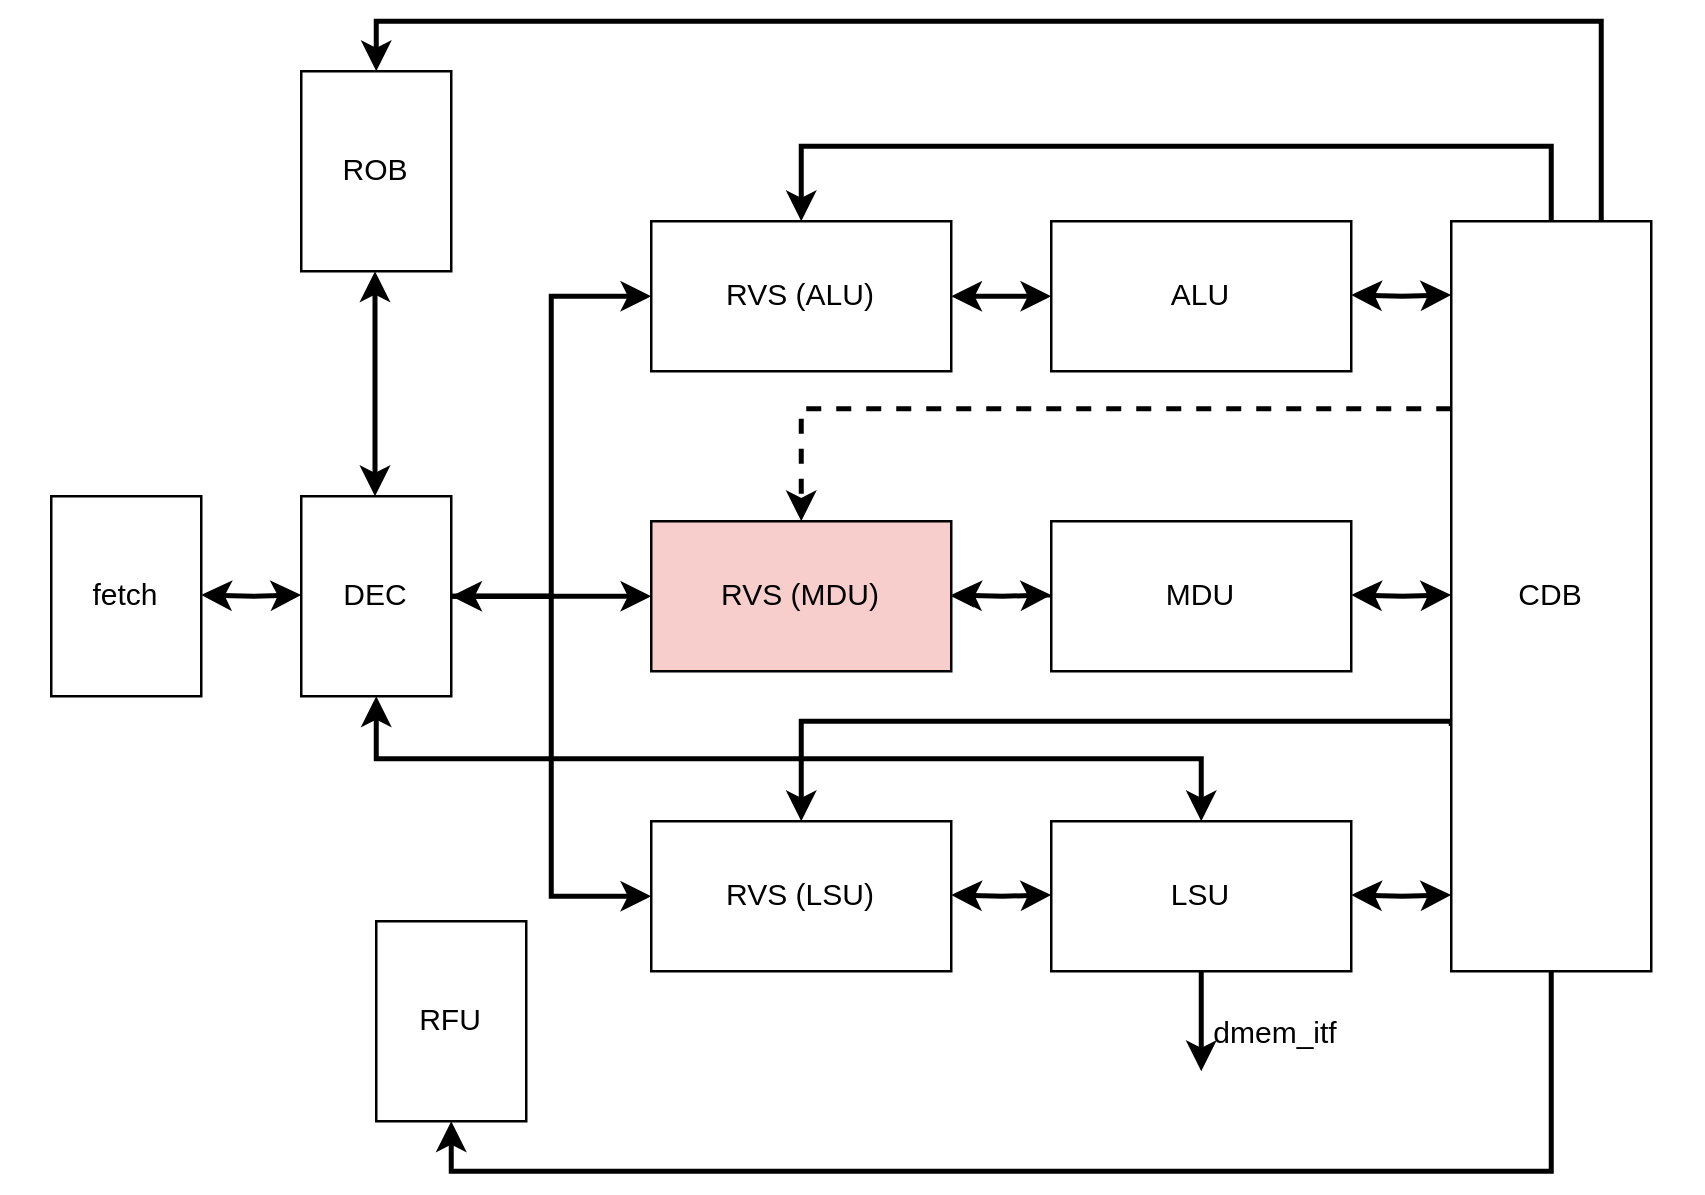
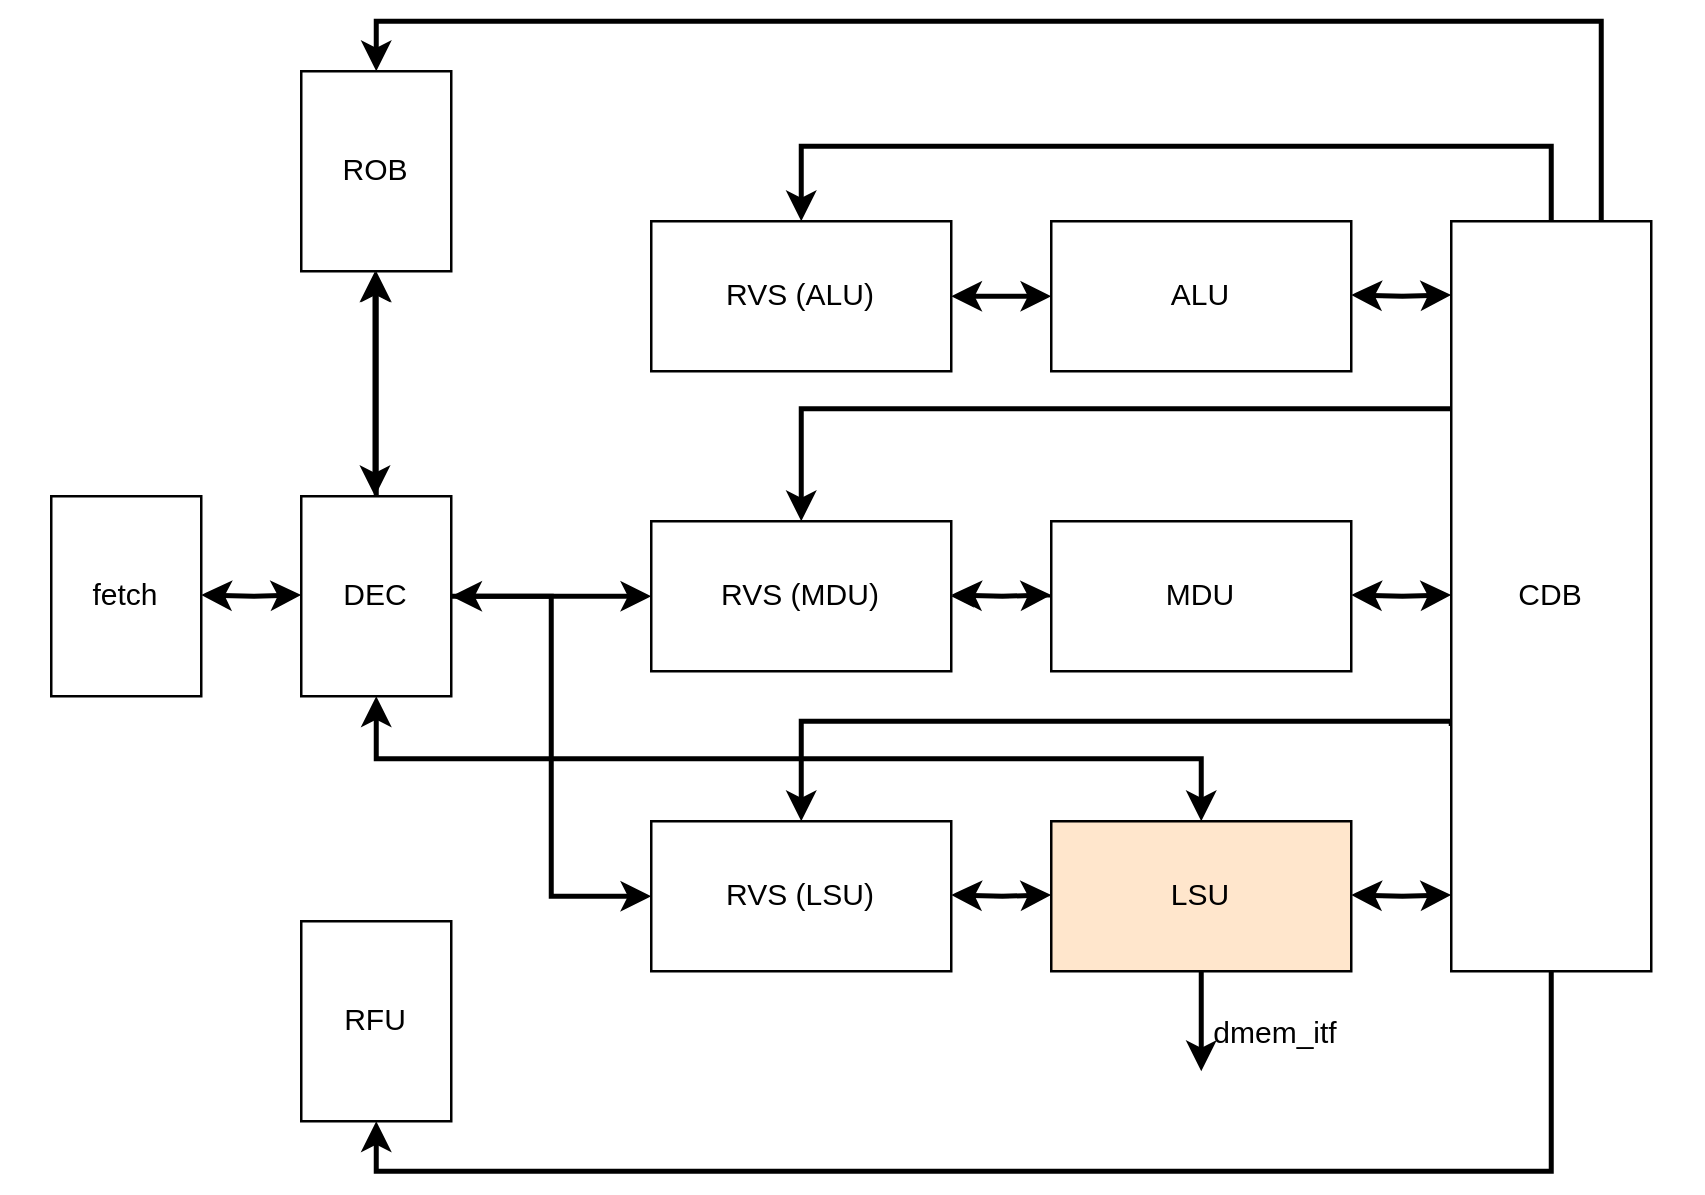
(551, 405) -> (376, 492)
(1428, 409) -> (1428, 409)
(801, 596) -> (801, 596)
(1201, 896) -> (1201, 896)
(451, 1021) -> (376, 1021)
